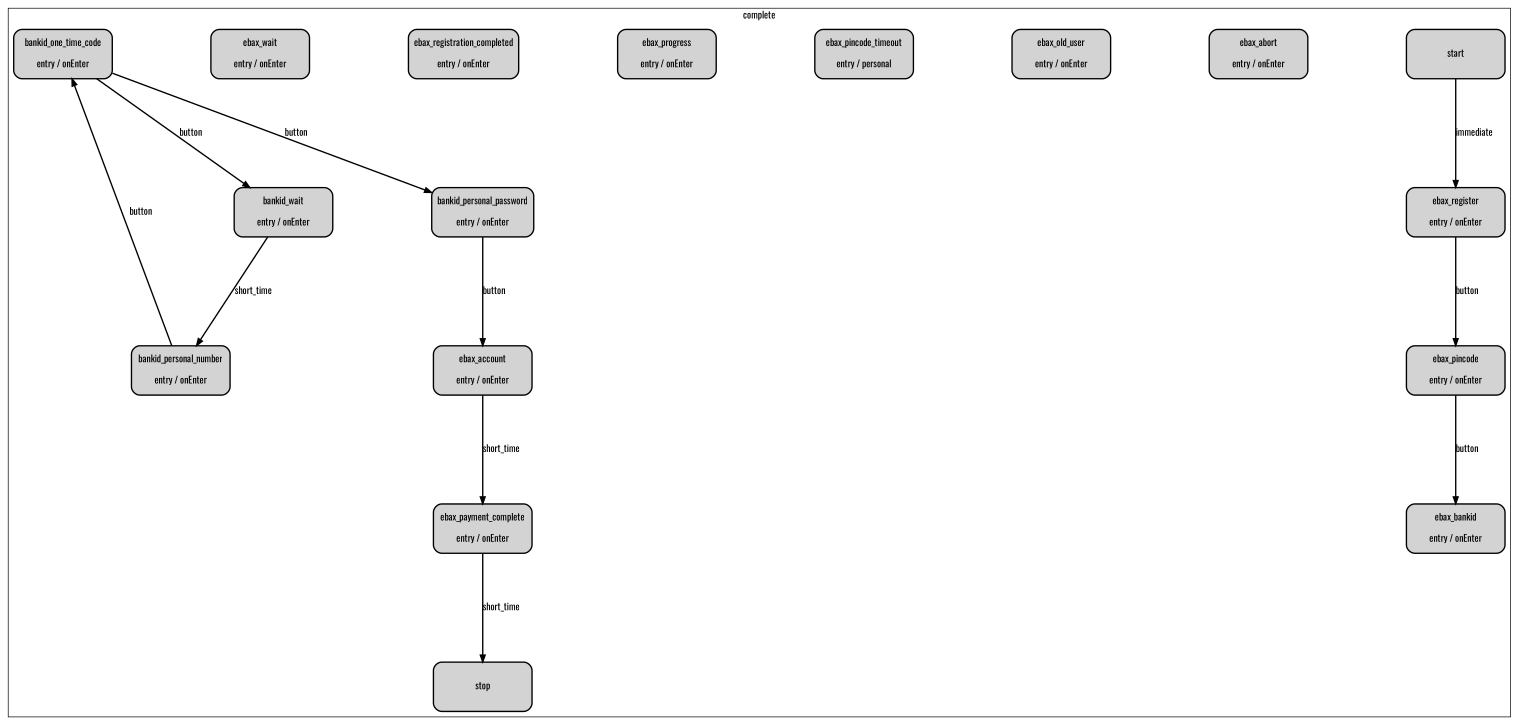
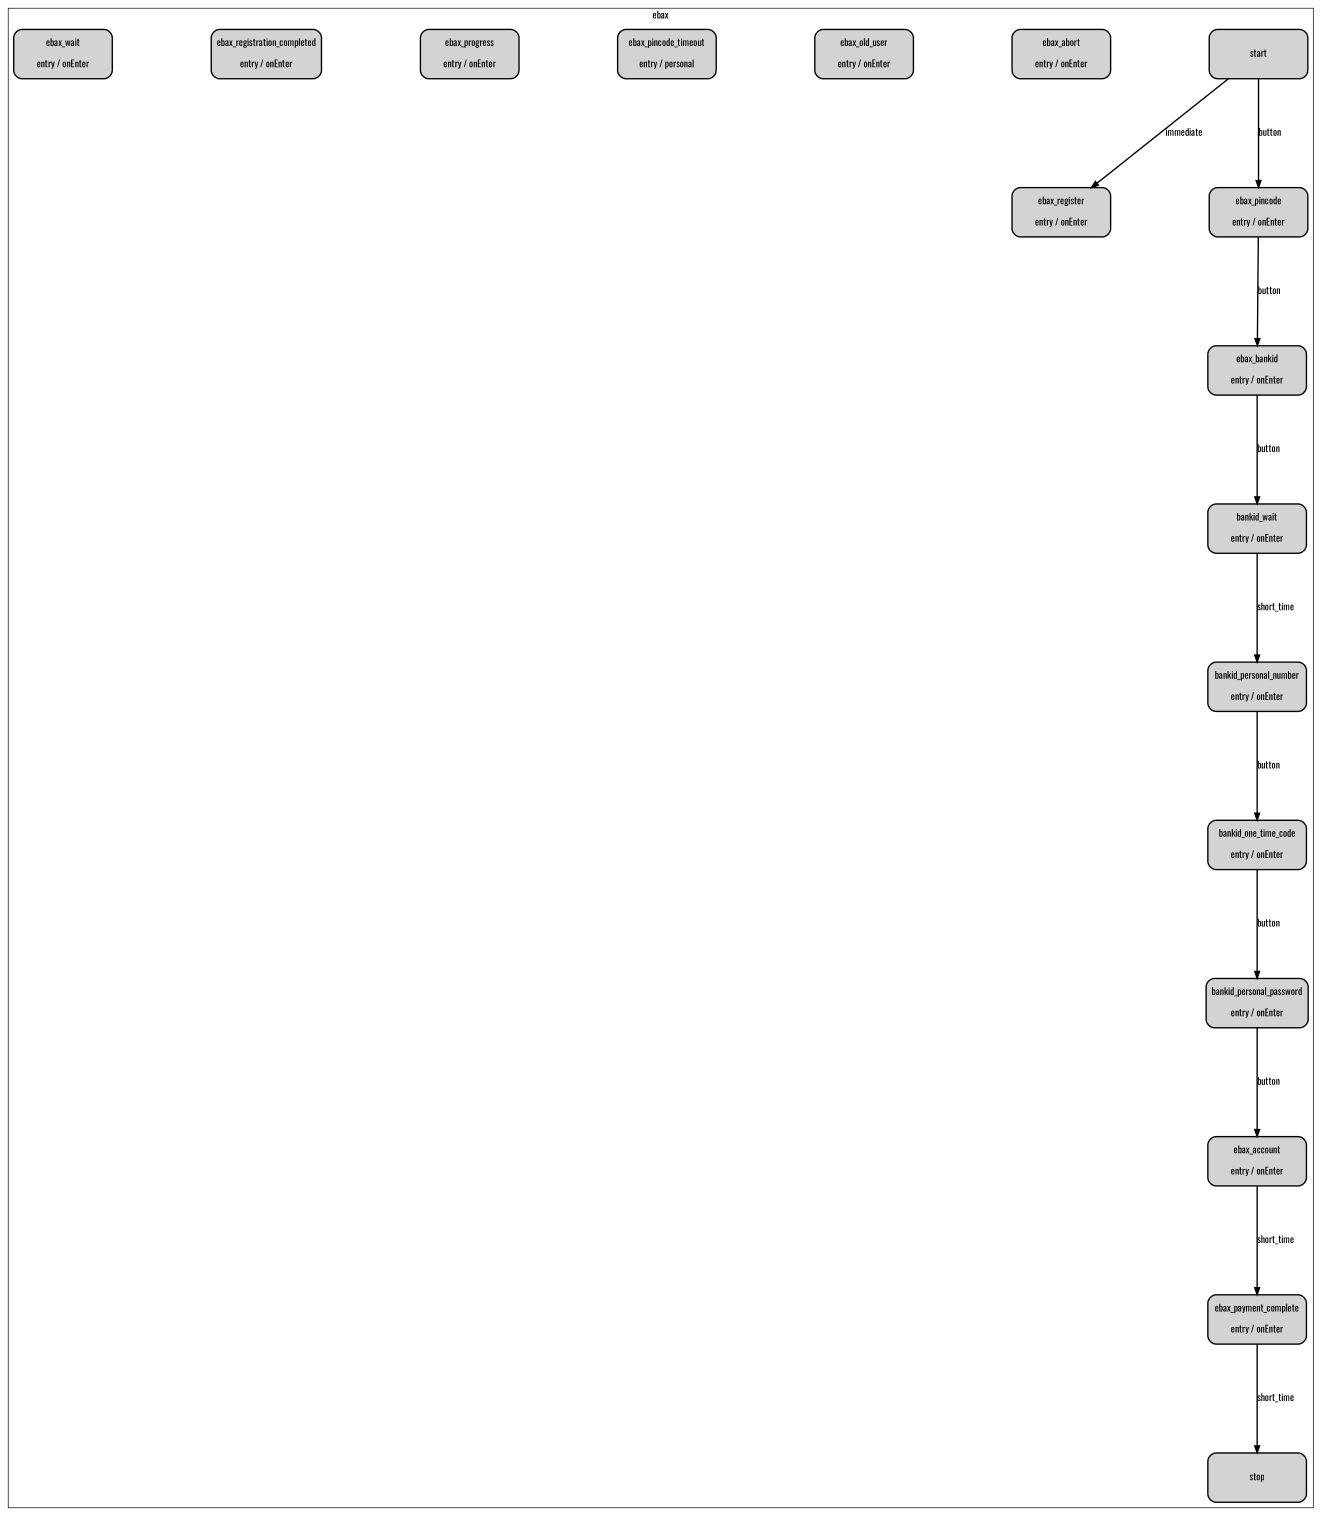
(759, 16) -> (661, 16)
(170, 131) -> (1257, 446)
(1456, 288) -> (1259, 130)
